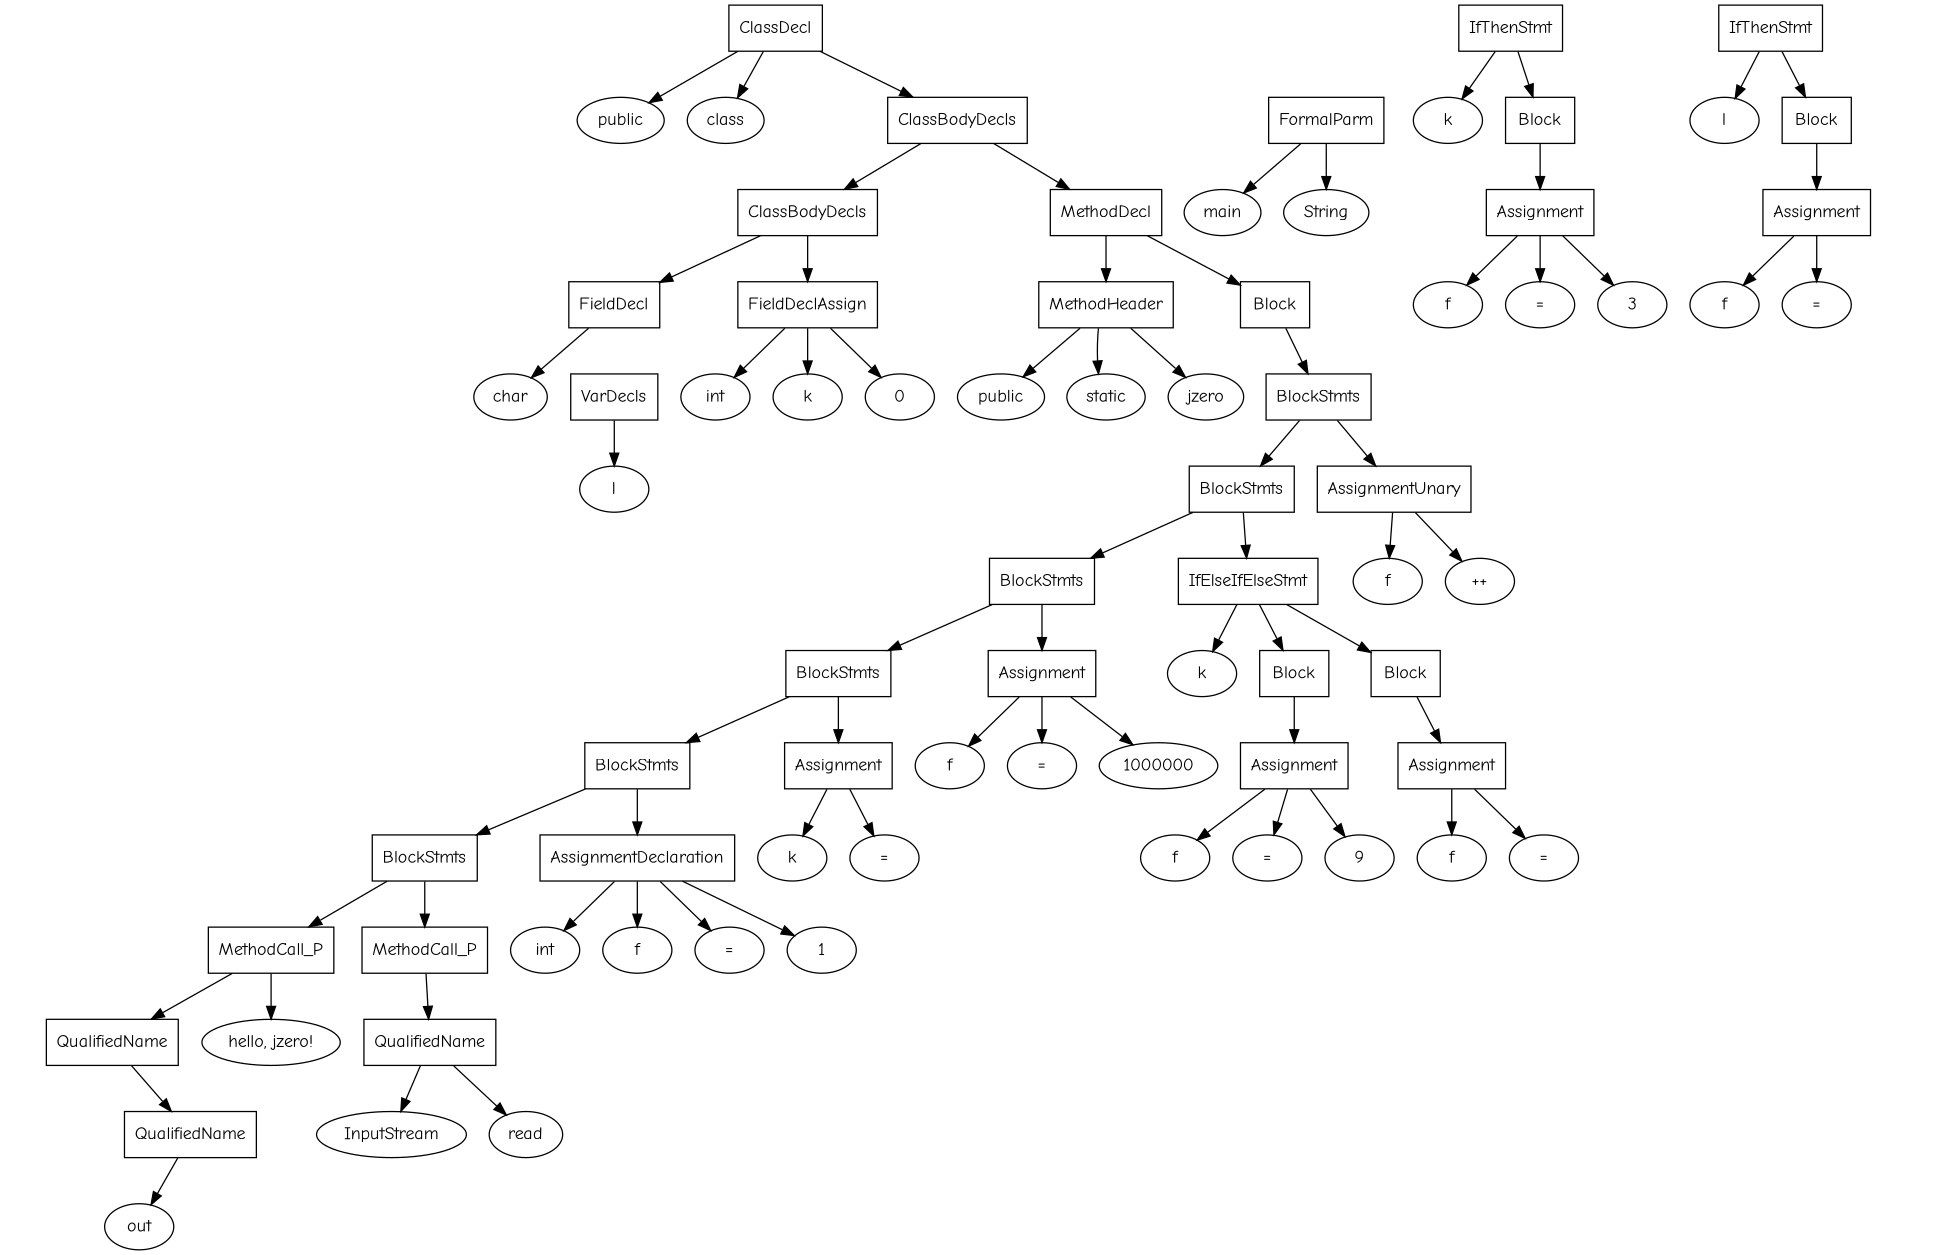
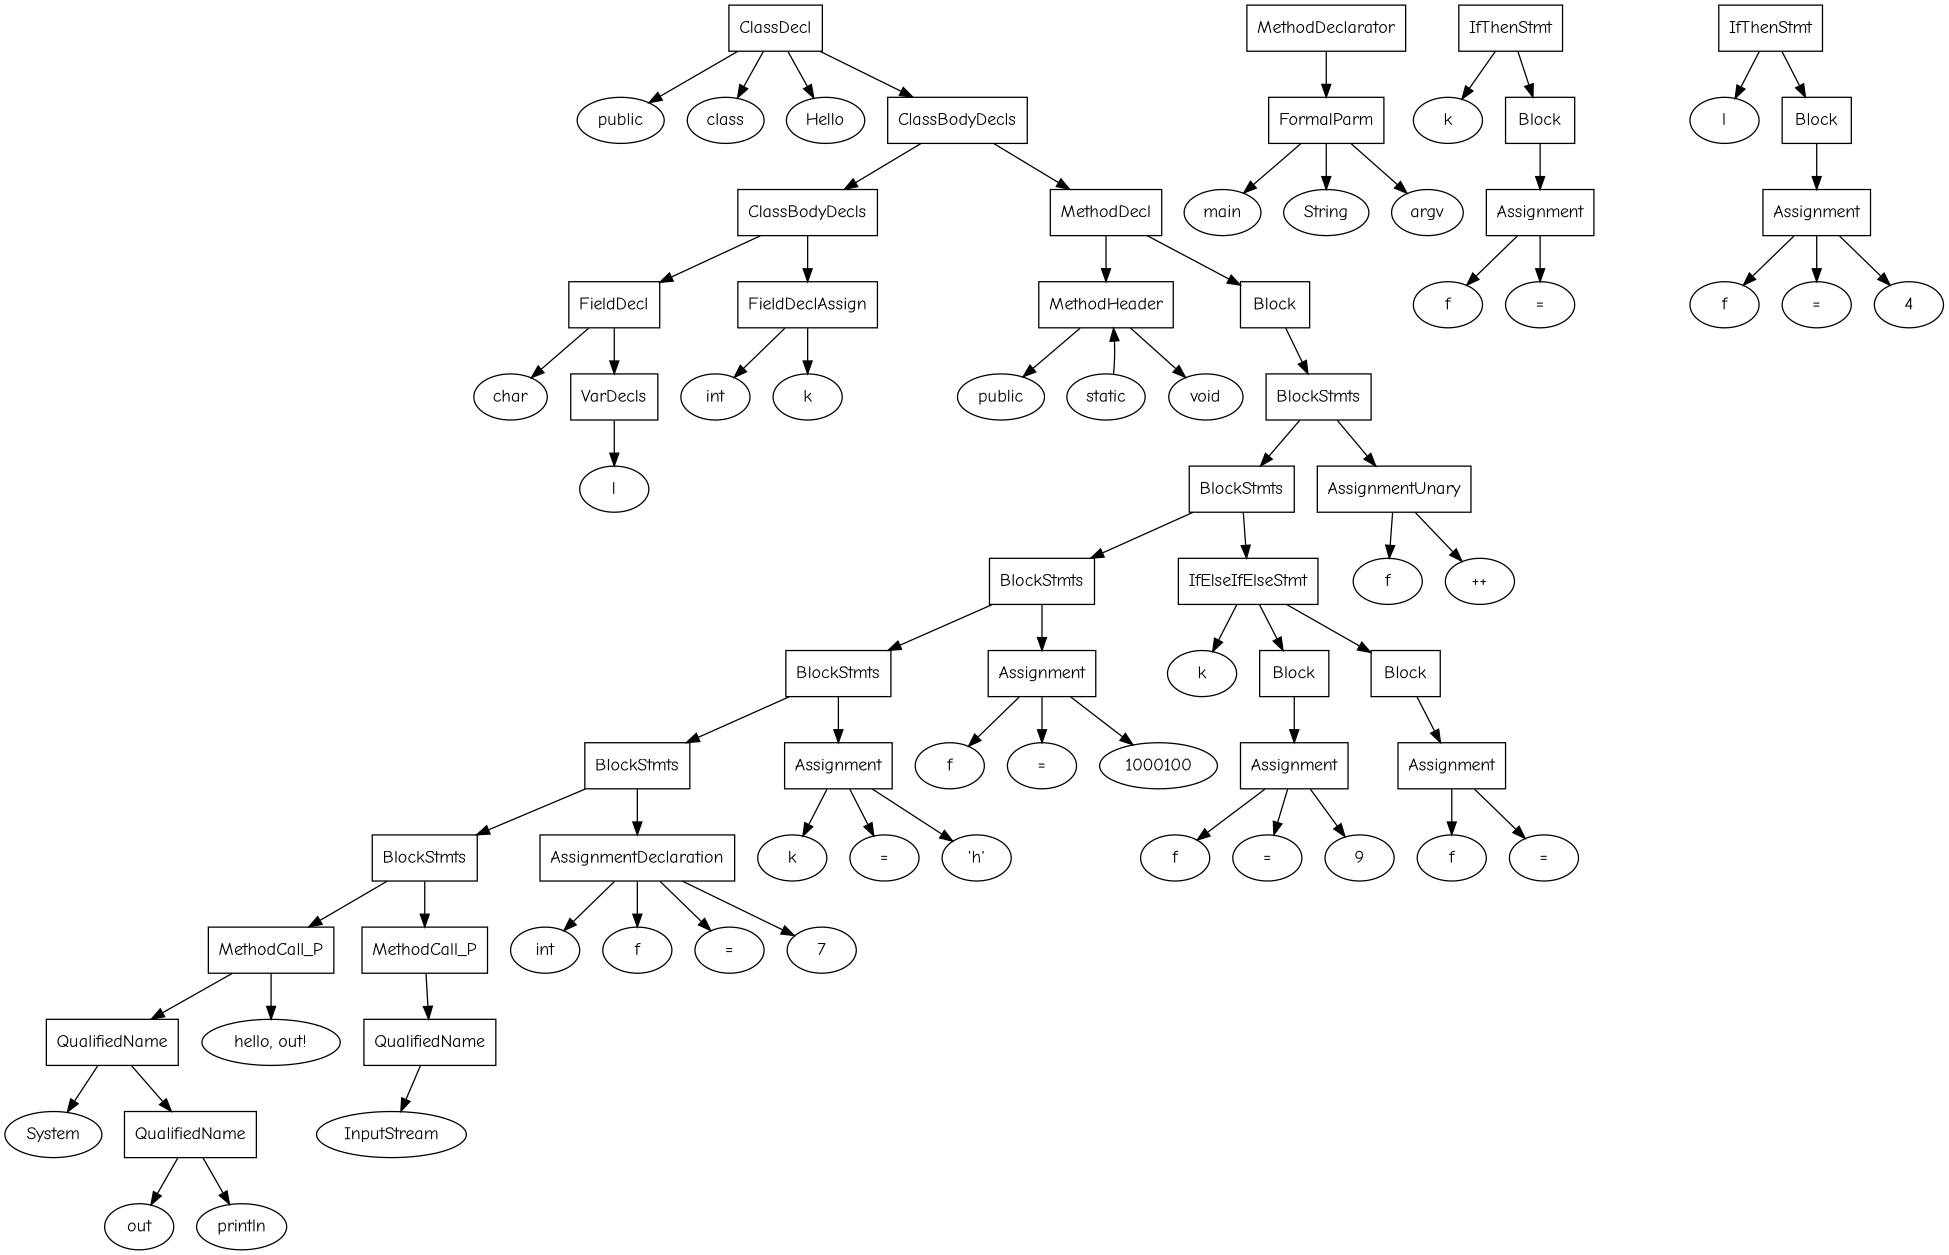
none -> (1326, 28)
none -> (826, 120)
none -> (1427, 213)
(1632, 305) -> none
none -> (1909, 305)
none -> (614, 345)
(1097, 345) -> (1115, 357)
(900, 397) -> none
(1206, 397) -> (1206, 397)
(1159, 766) -> (1159, 766)
none -> (977, 858)
(822, 950) -> (822, 950)
(271, 1042) -> (271, 1042)
none -> (53, 1135)
(526, 1135) -> none
none -> (242, 1227)
